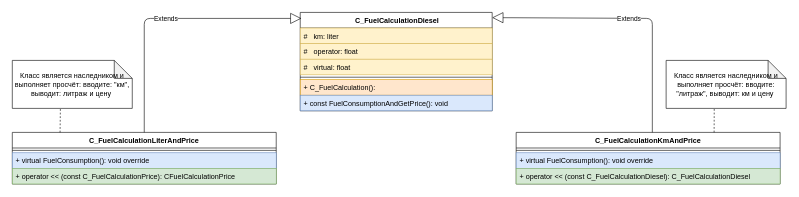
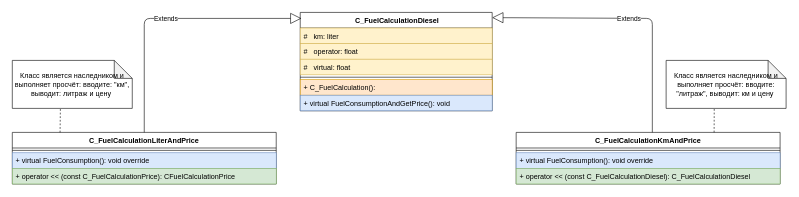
(381, 103) -> (383, 103)
